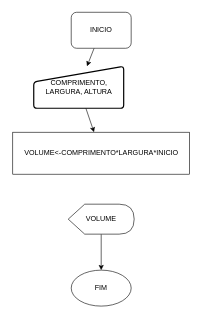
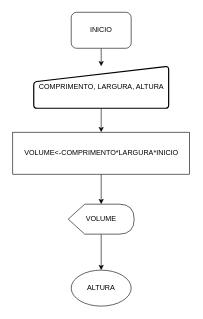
(79, 87) -> (101, 87)
none -> (101, 198)
(101, 288) -> (101, 288)
